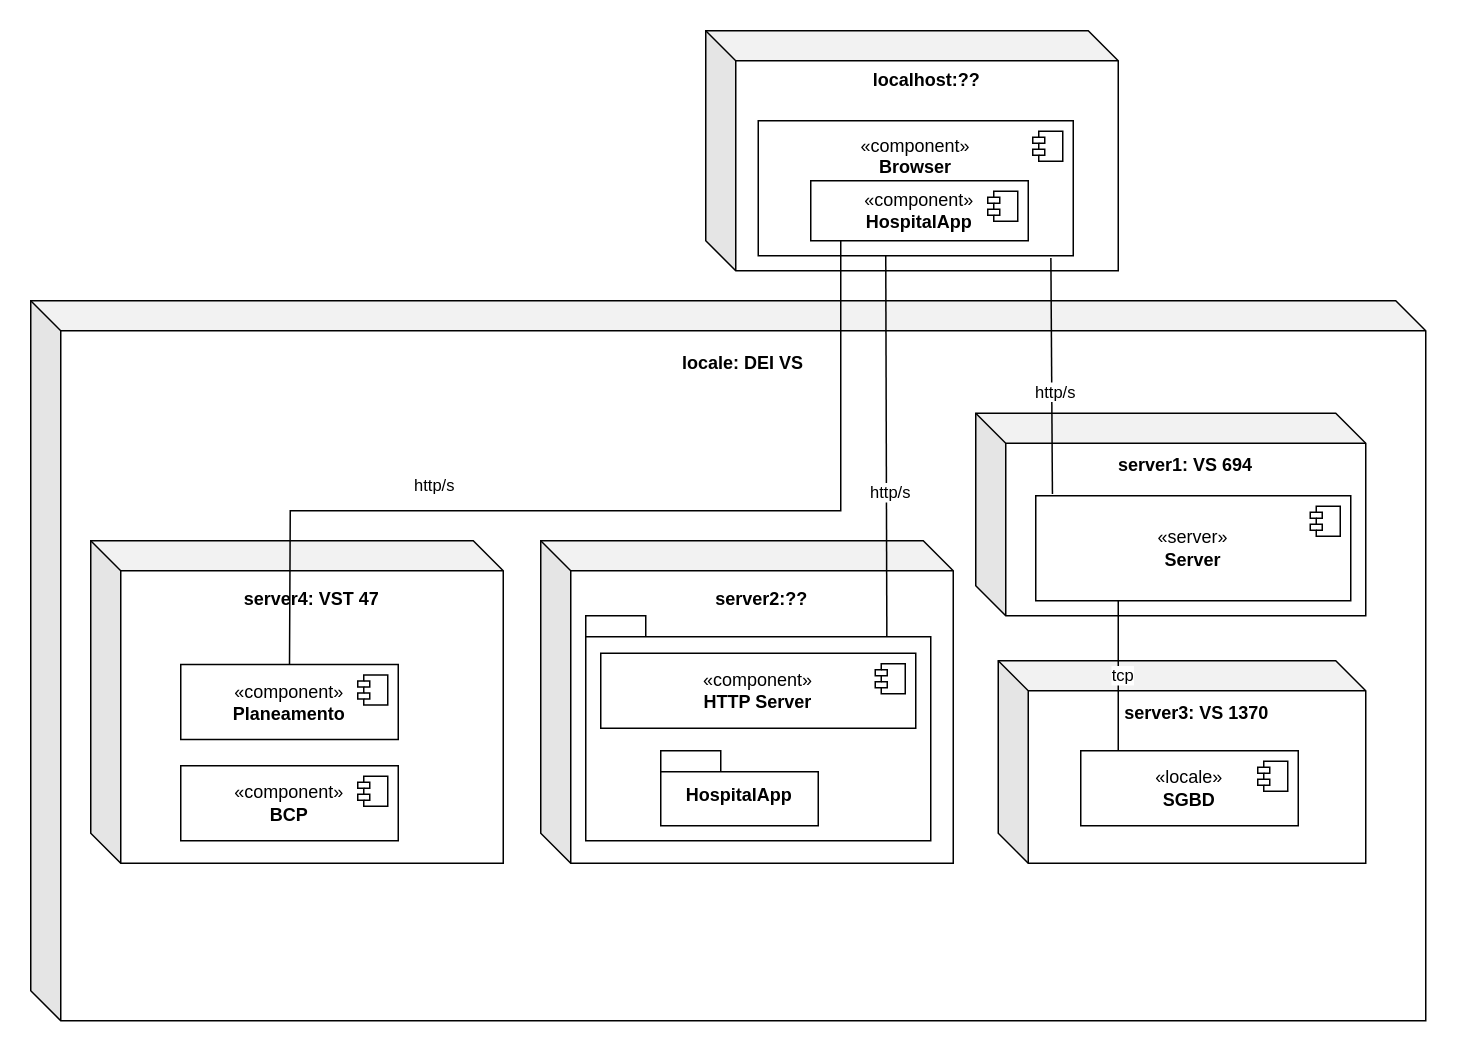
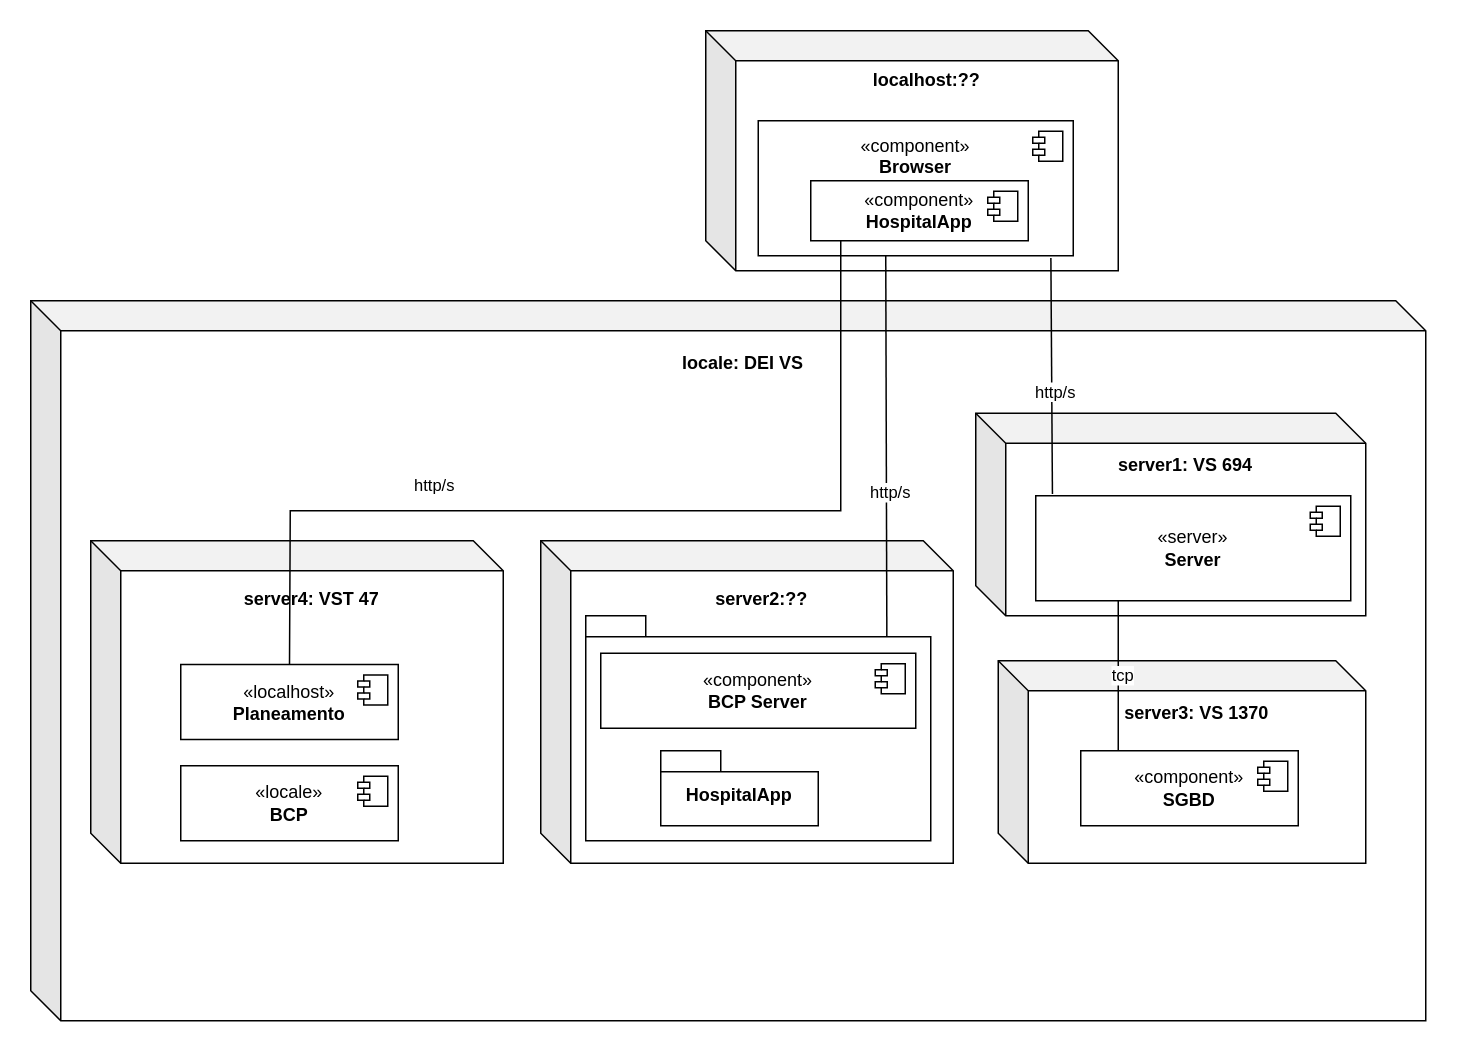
(758, 691) -> (758, 691)
(290, 703) -> (290, 703)
(1190, 788) -> (1190, 788)
(290, 803) -> (290, 803)
